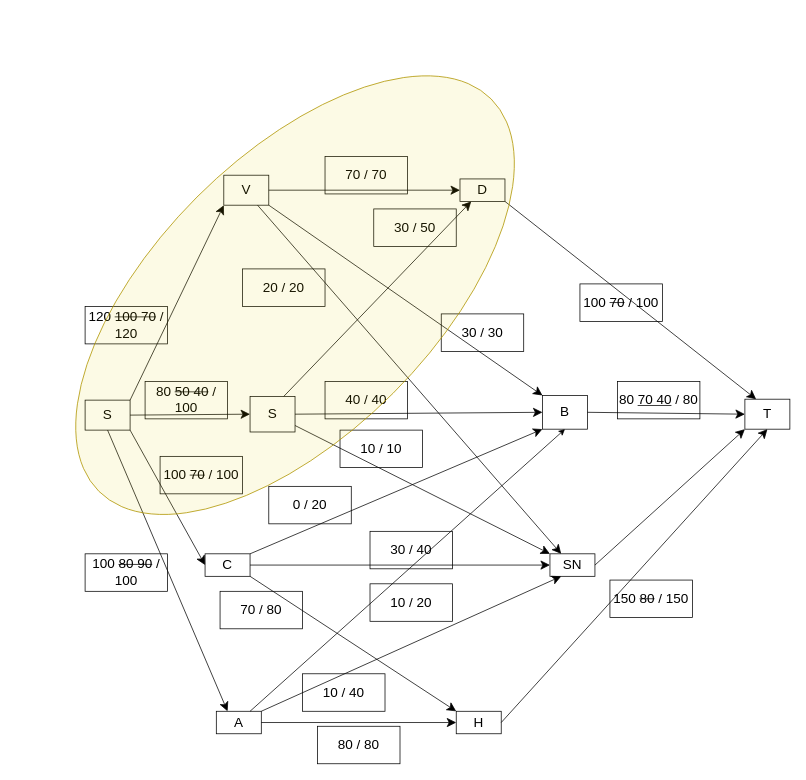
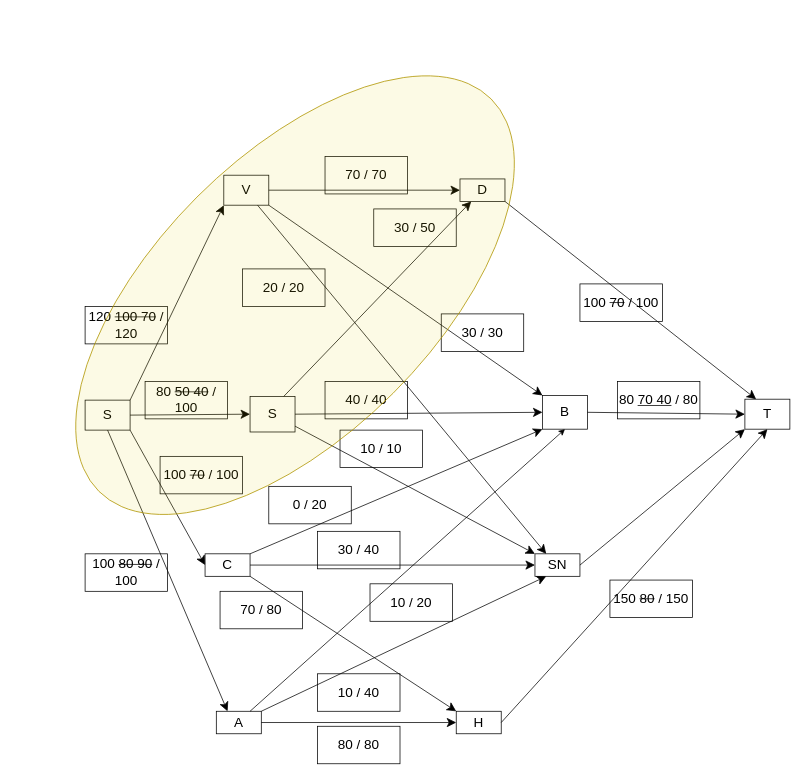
(411, 550) -> (359, 550)
(573, 565) -> (558, 565)
(344, 693) -> (359, 693)
